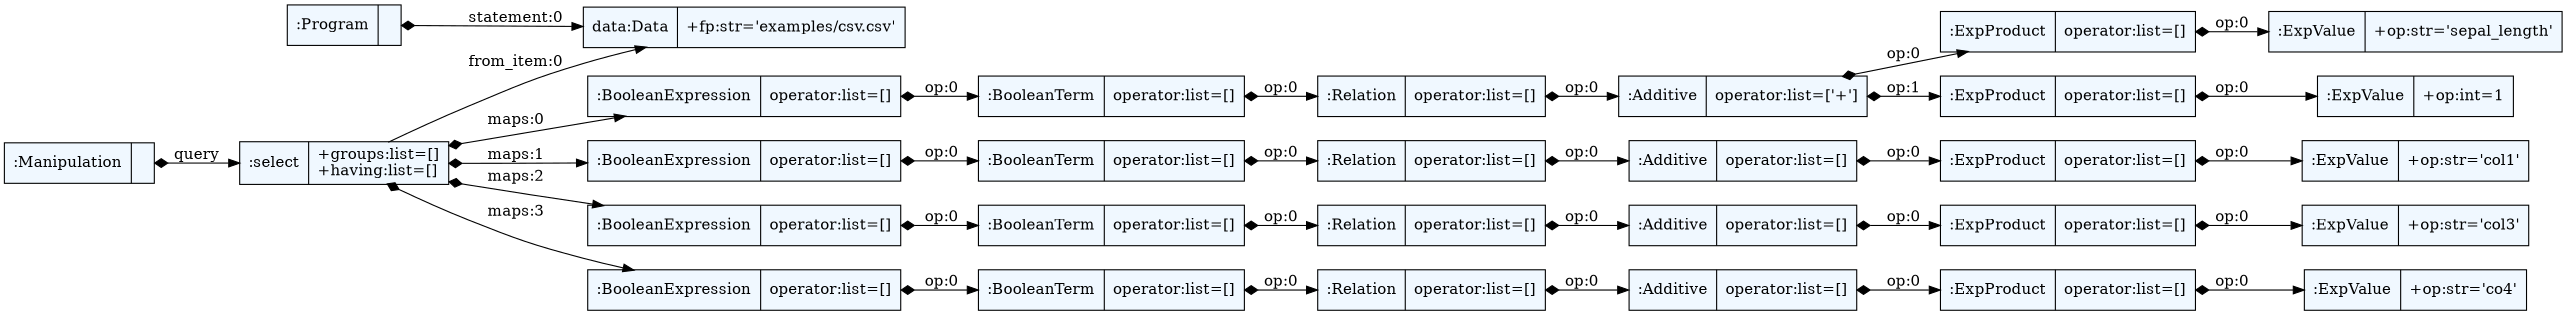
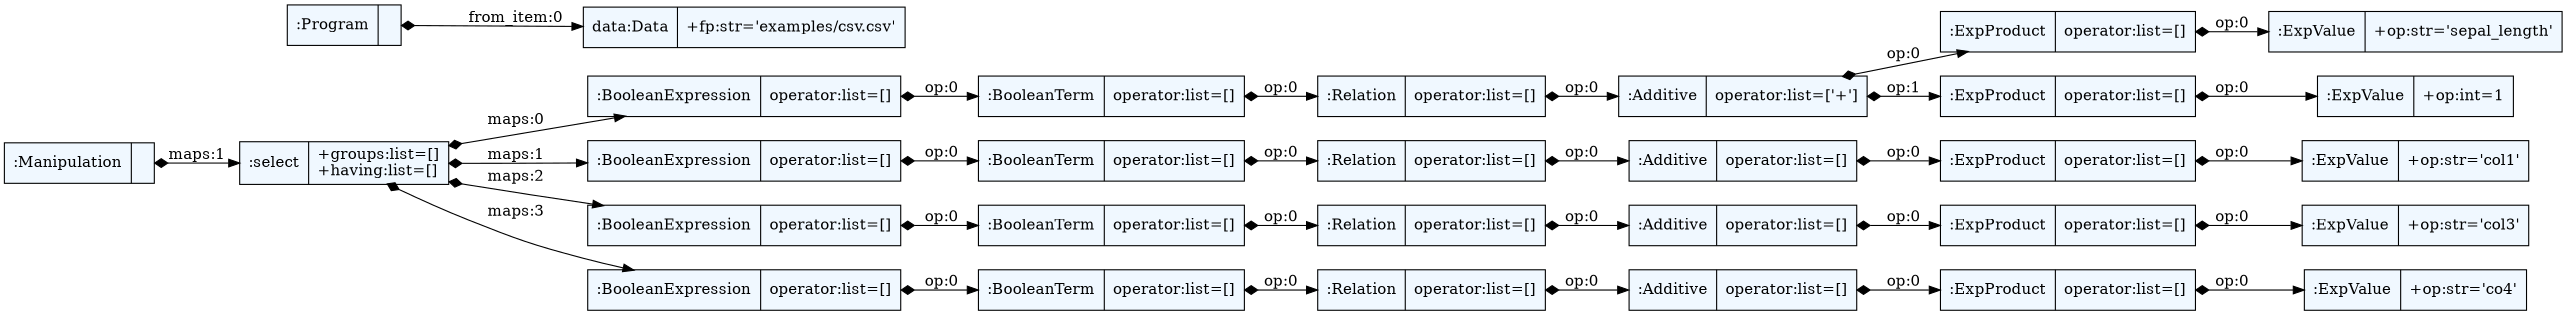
(516, 18) -> (516, 18)
(509, 89) -> none
(197, 155) -> (197, 155)
